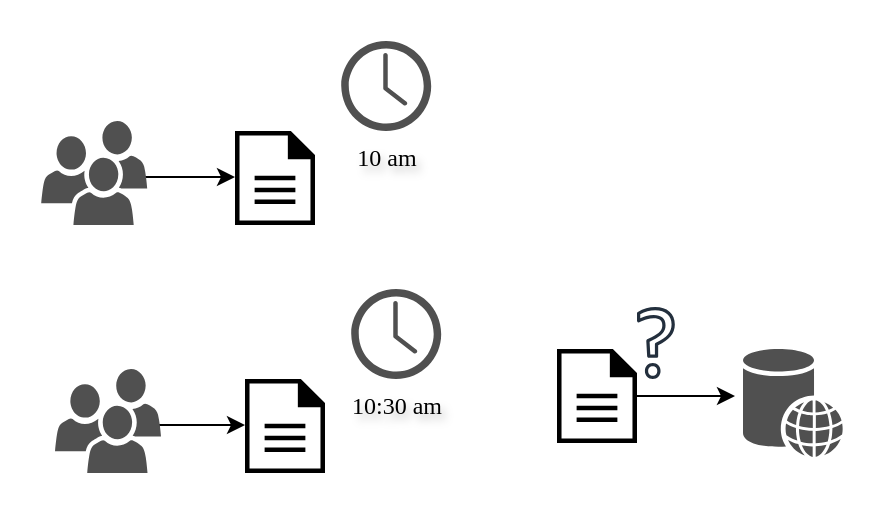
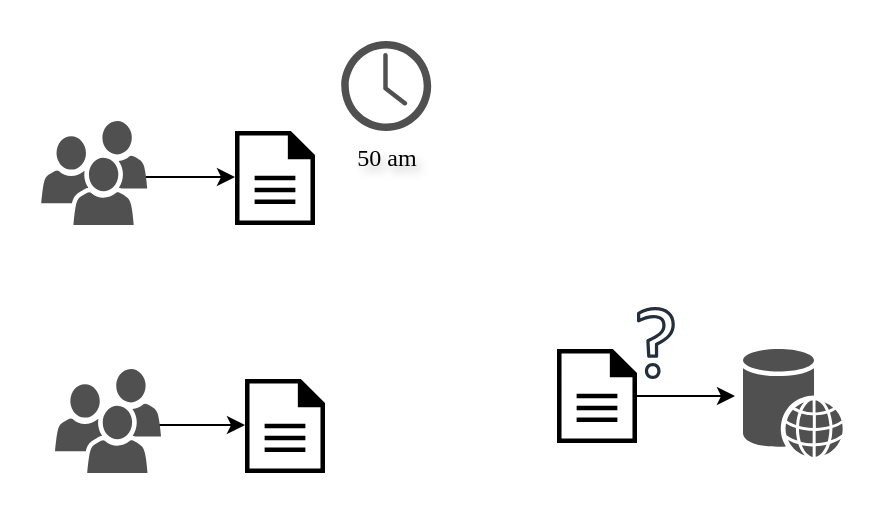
(388, 159) -> (388, 159)
(396, 334) -> none
